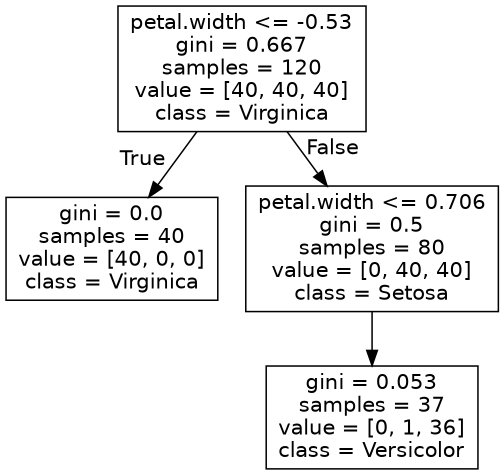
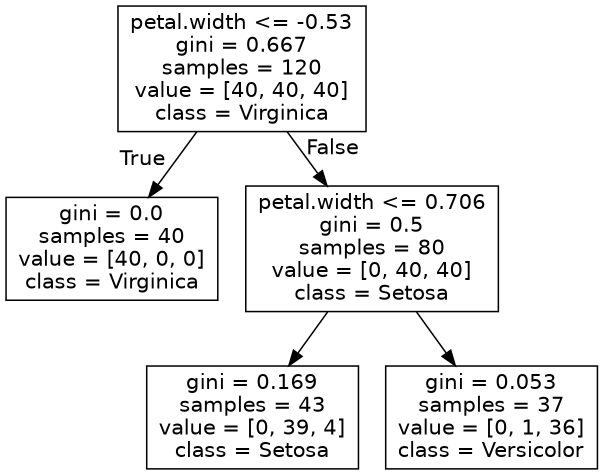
none -> (253, 417)
